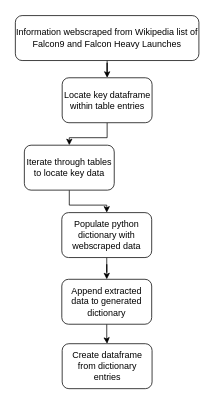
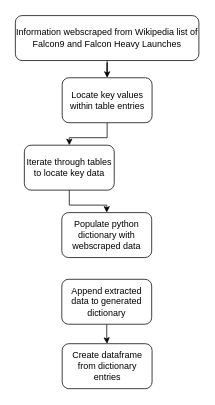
(108, 100) -> (108, 100)
(107, 272) -> none
